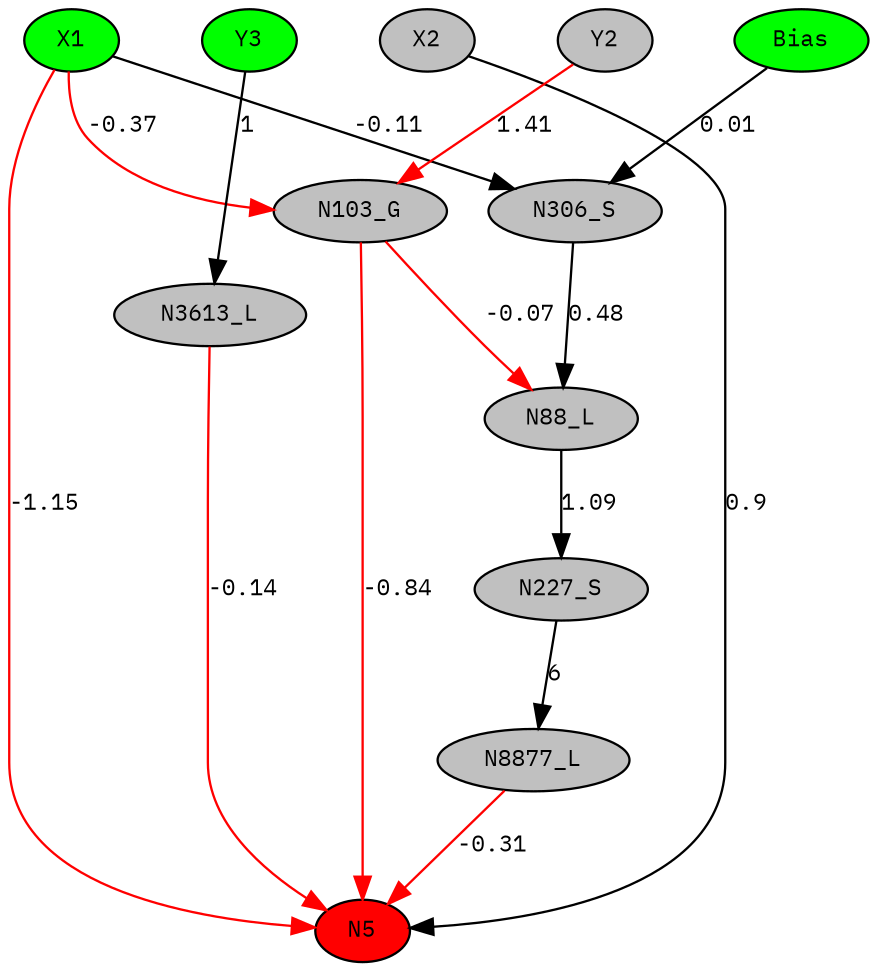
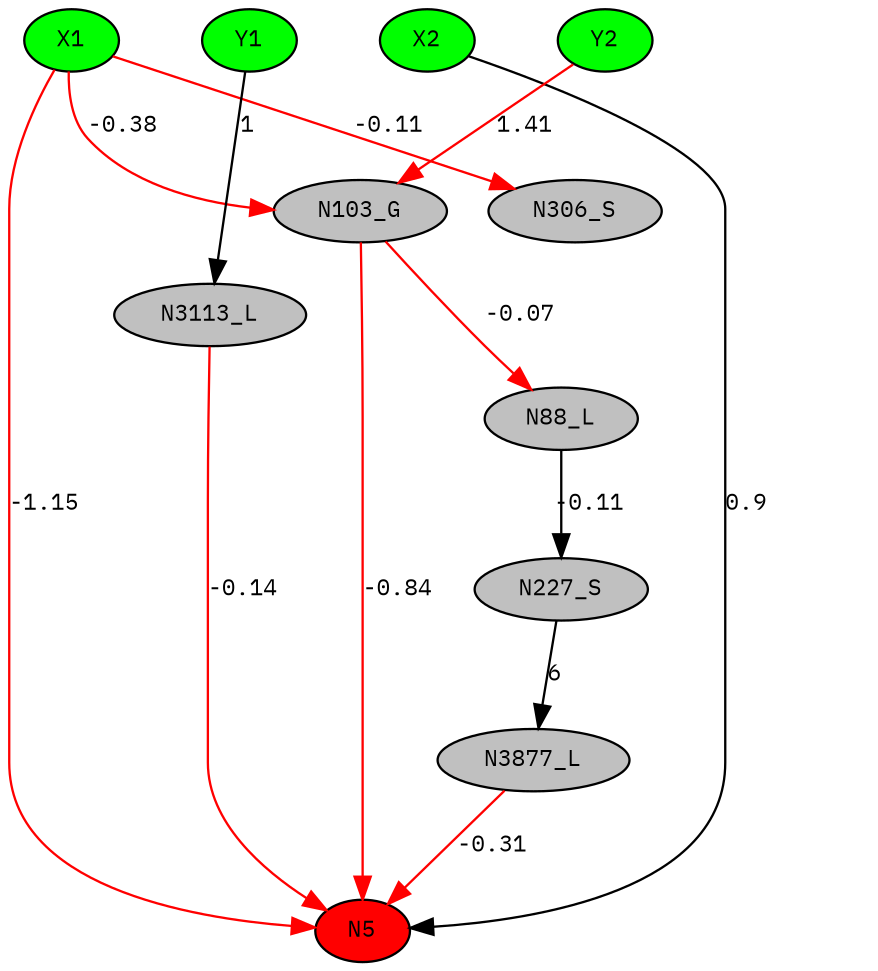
(249, 40) -> (249, 40)
(427, 40) -> (427, 40)
(605, 40) -> (605, 40)
(801, 40) -> none
(302, 119) -> (302, 119)
(124, 126) -> (124, 126)
(569, 303) -> none
(210, 315) -> (210, 315)
(590, 504) -> (590, 504)
(534, 760) -> (534, 760)
